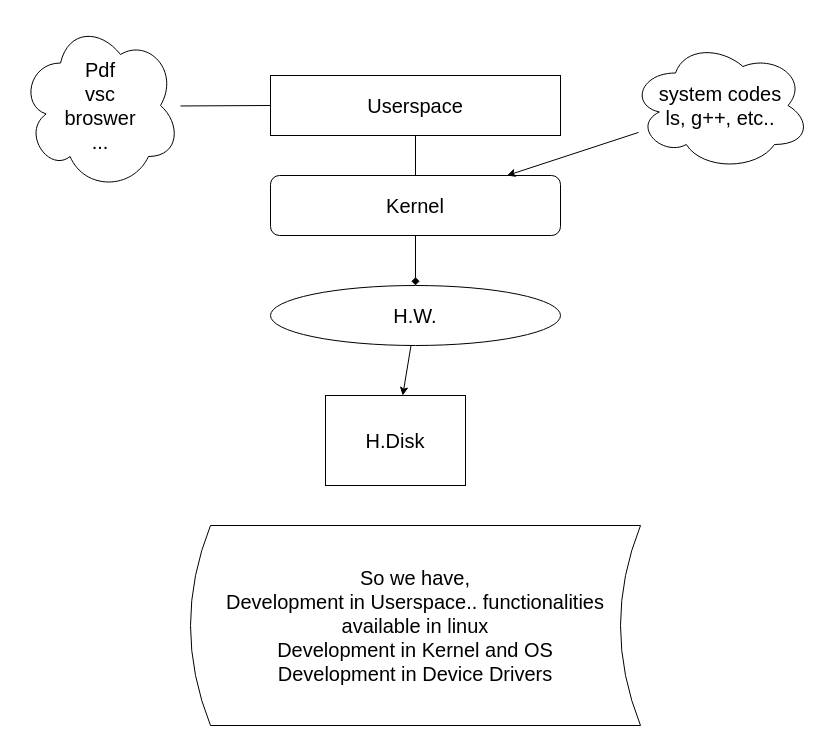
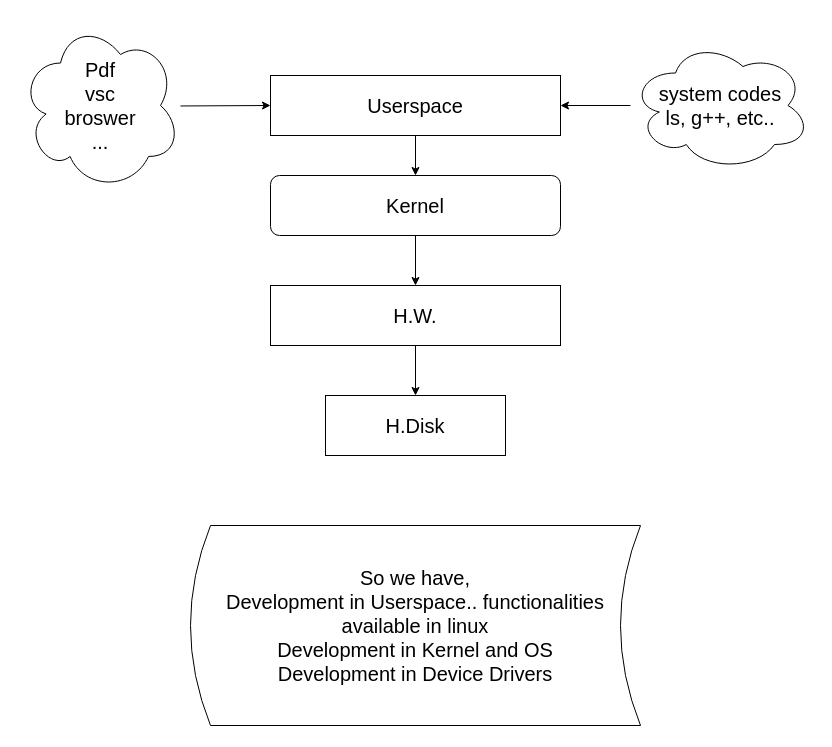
(264, 106) -> (262, 106)
(576, 153) -> (599, 106)
(416, 170) -> (416, 167)
(416, 276) -> (416, 277)
(416, 316) -> (416, 316)
(396, 441) -> (416, 426)
